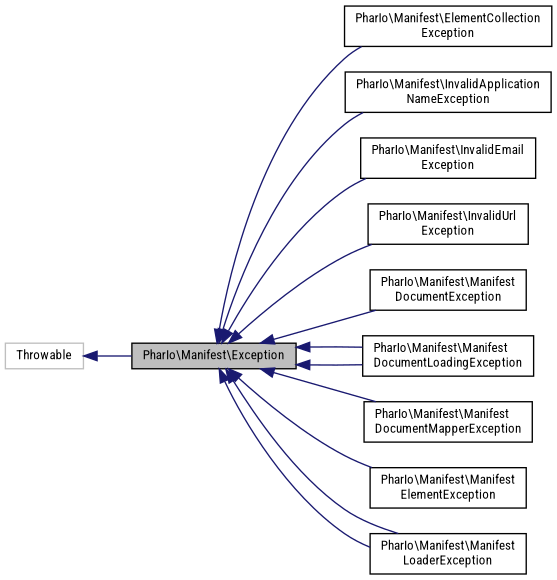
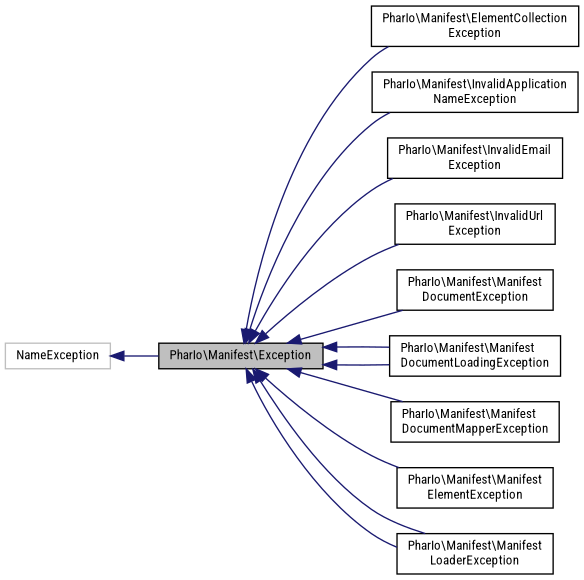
(44, 356) -> (58, 356)
